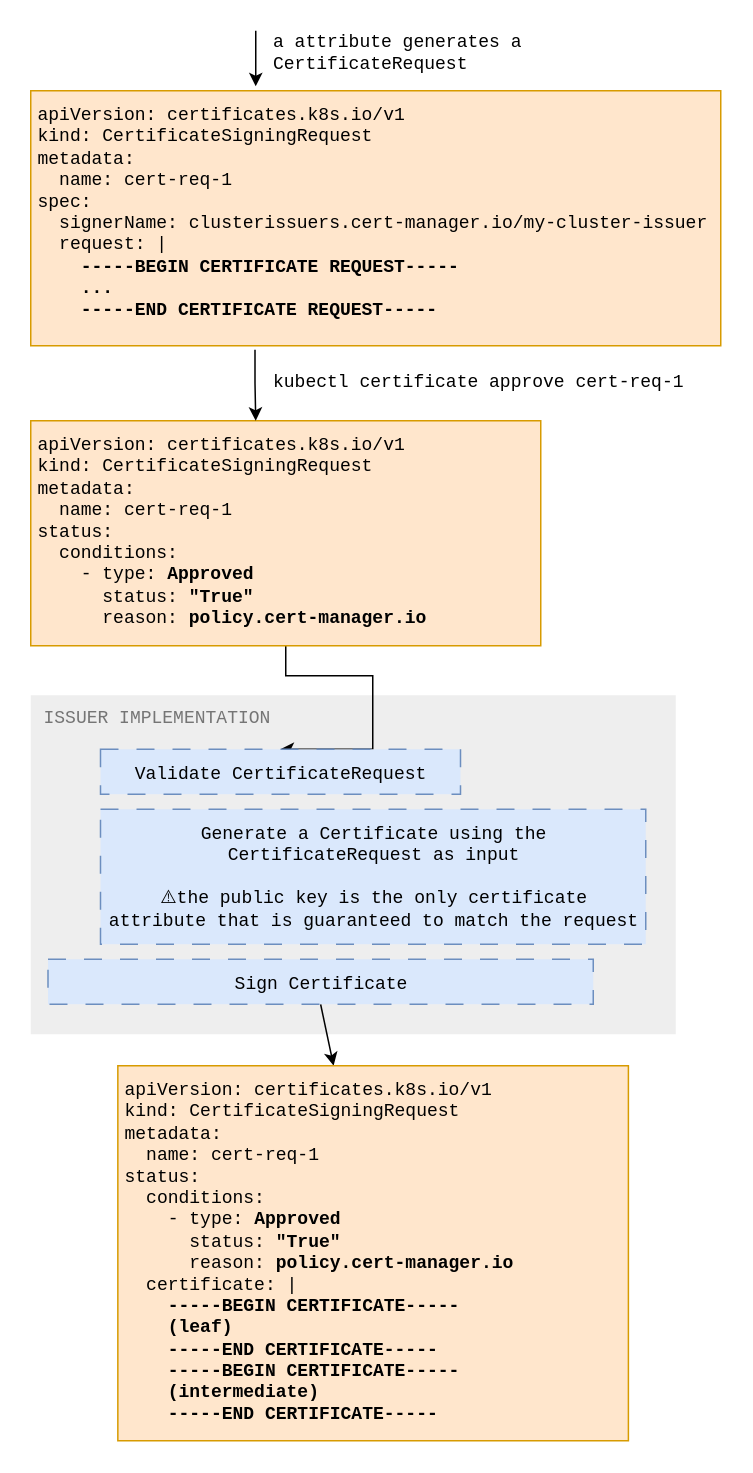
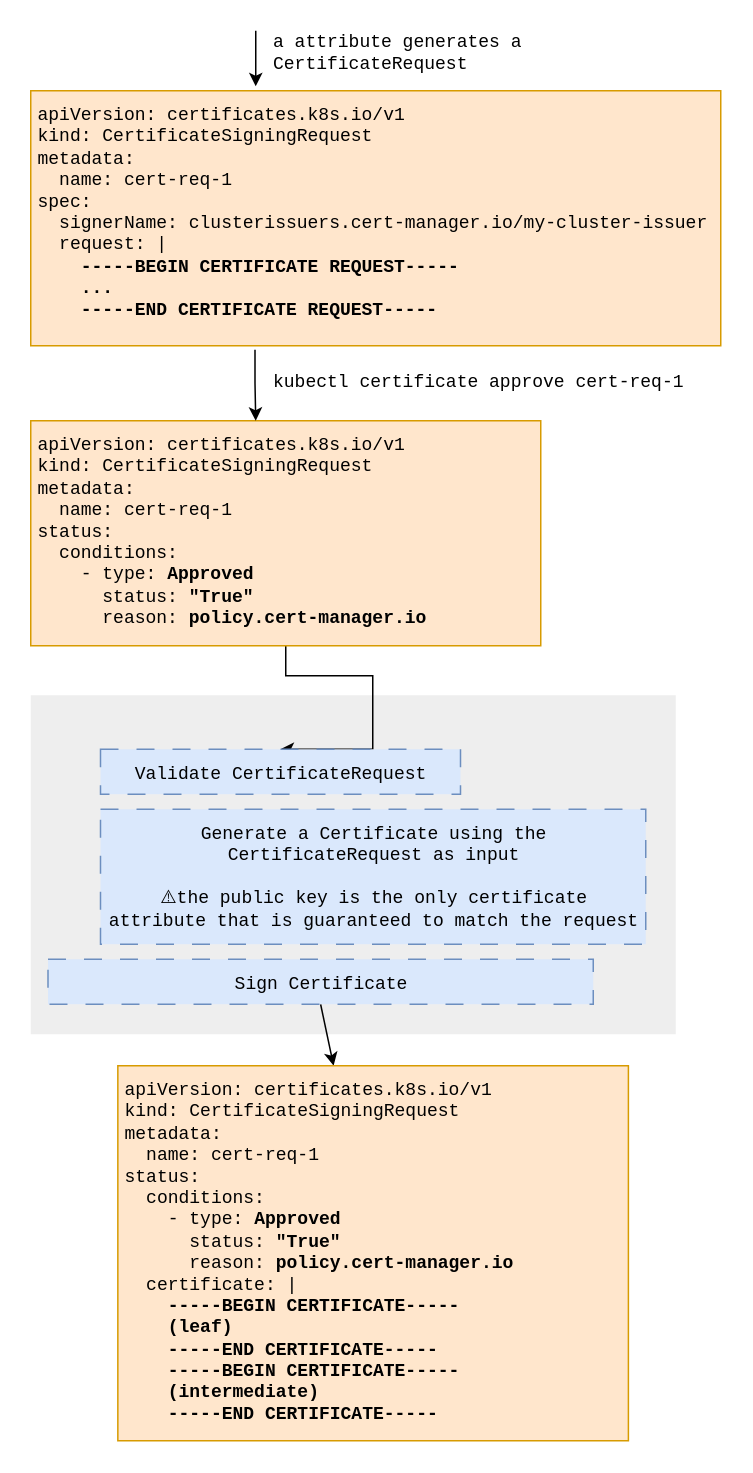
(191, 719) -> none
